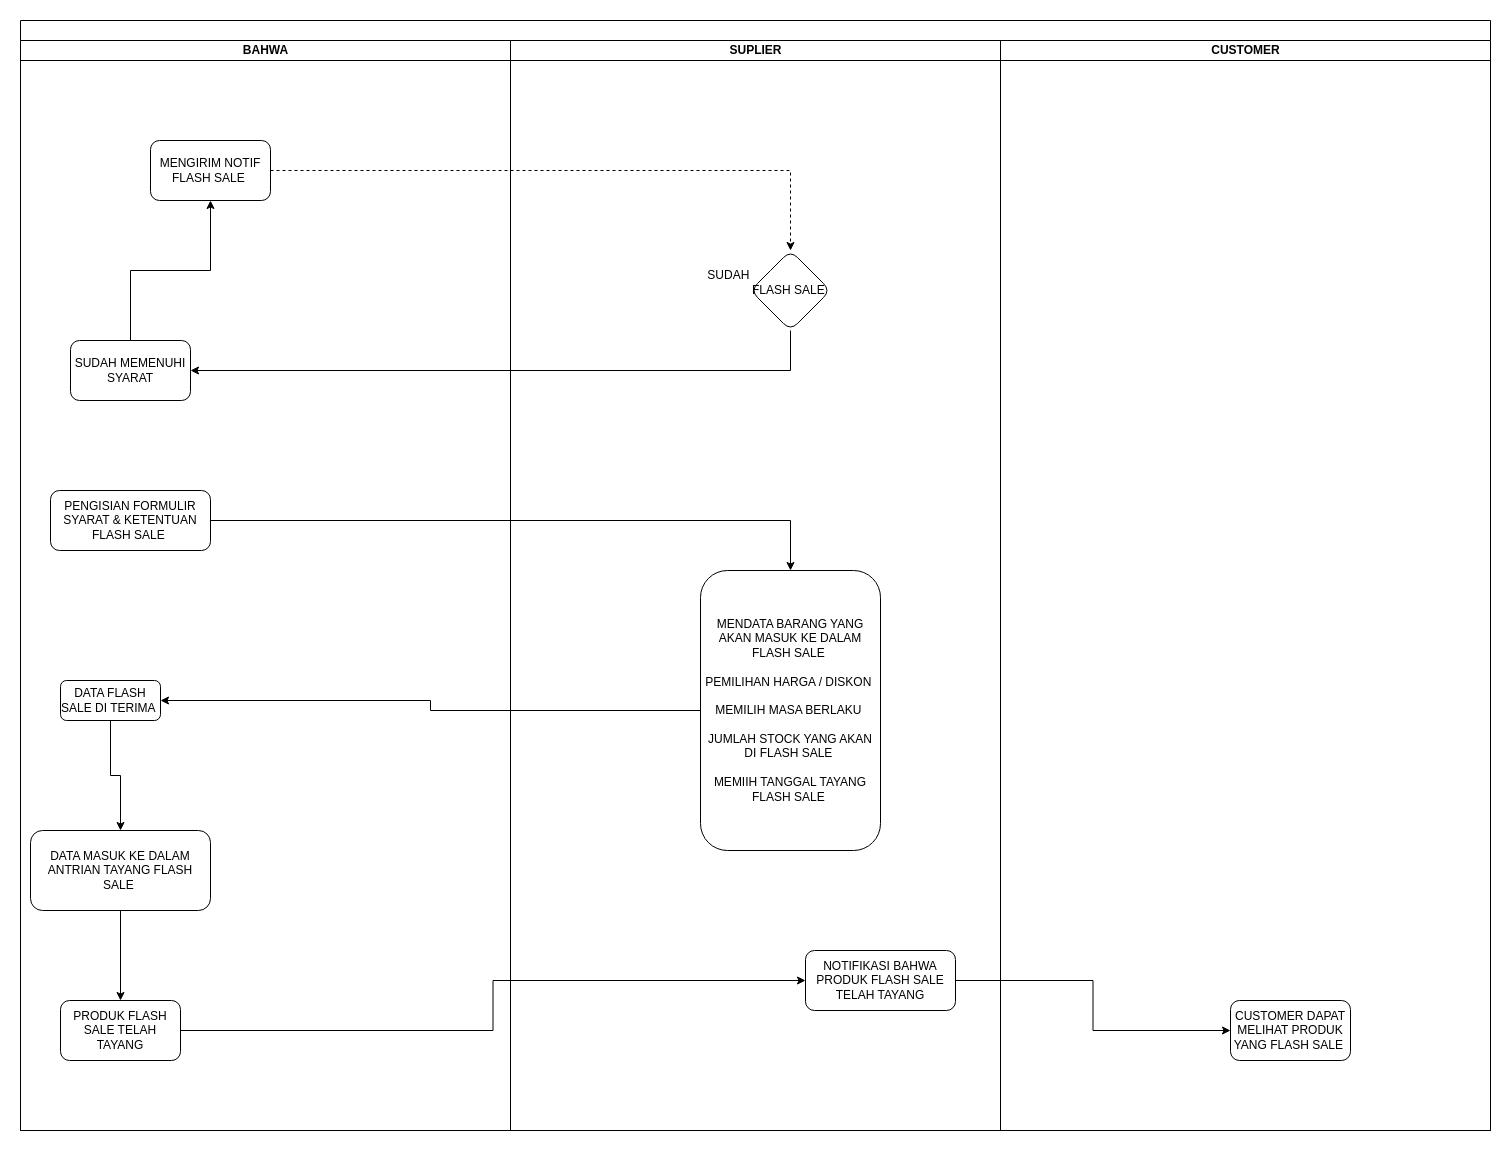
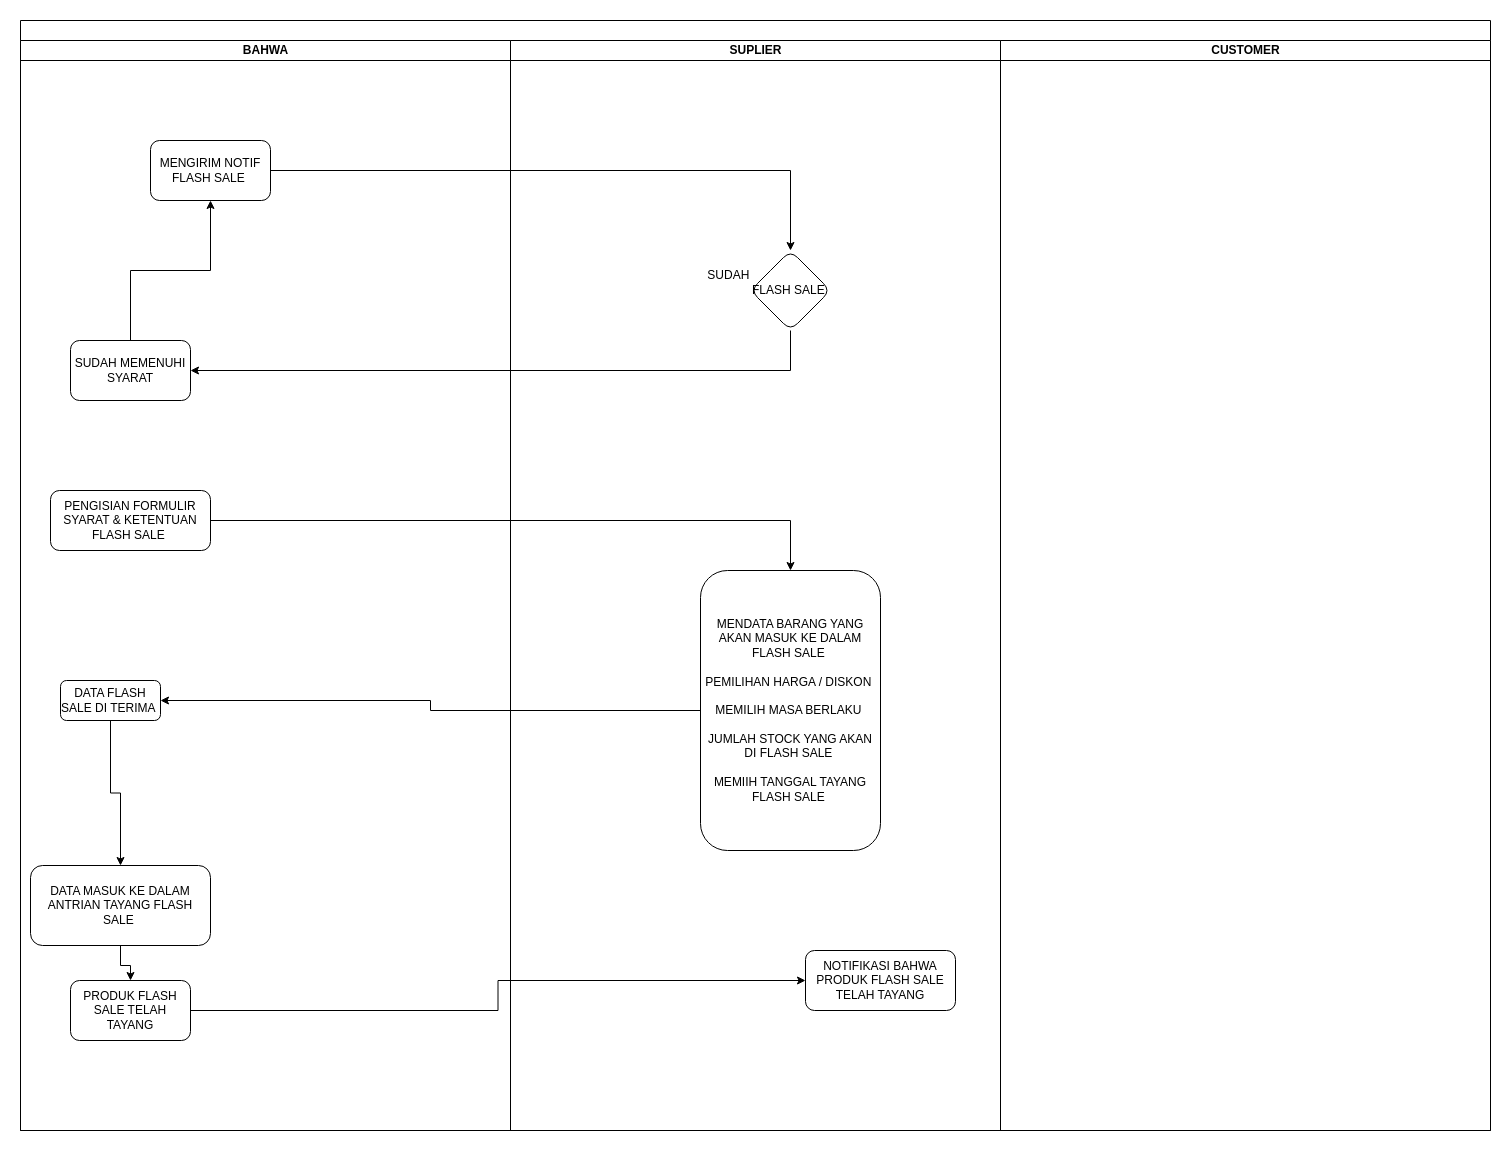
(568, 171) -> (568, 171)
(121, 871) -> (121, 906)
(1093, 1003) -> none
(121, 1031) -> (131, 1011)
(1291, 1031) -> none
